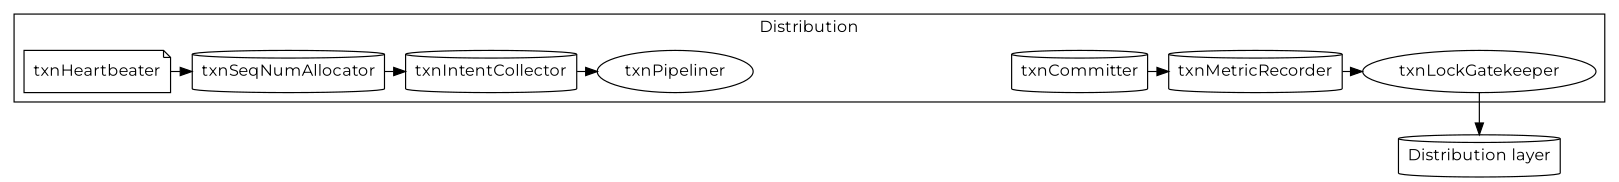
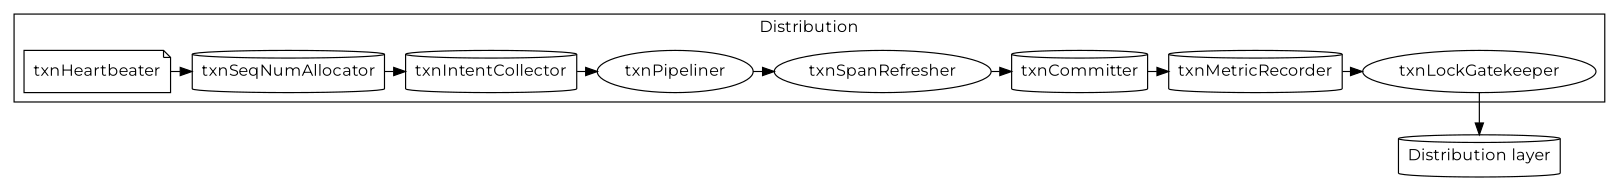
none -> (883, 72)
